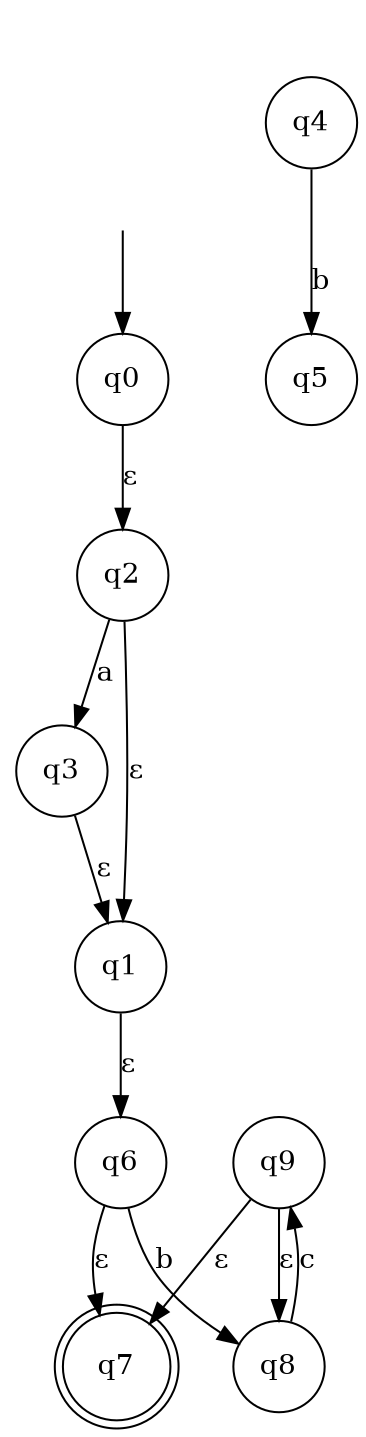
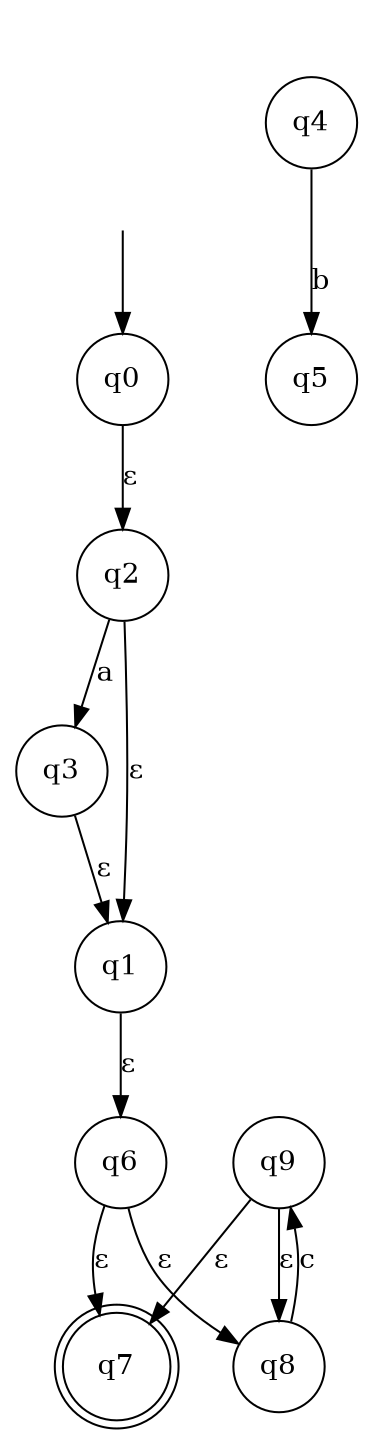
(165, 1261) -> (165, 1261)
